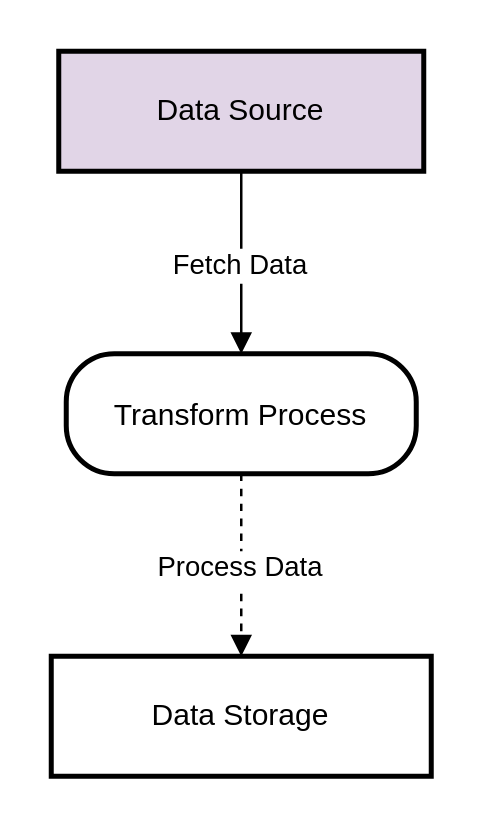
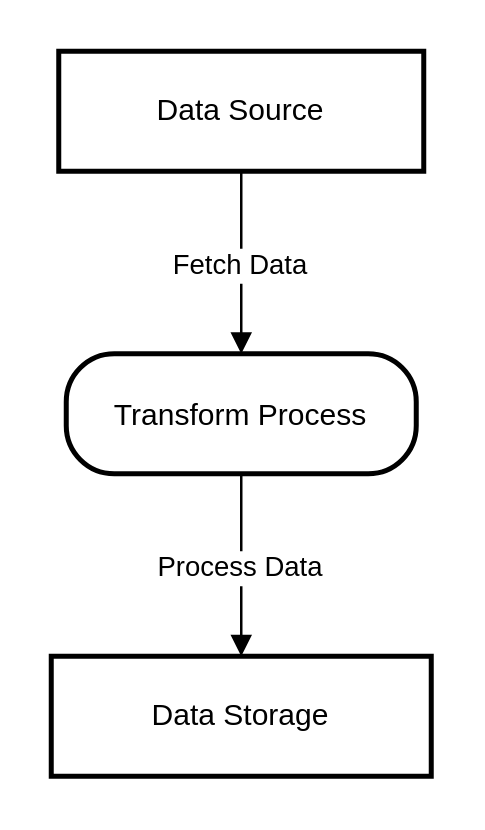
(241, 111) -> (241, 111)
(241, 514) -> (241, 514)
